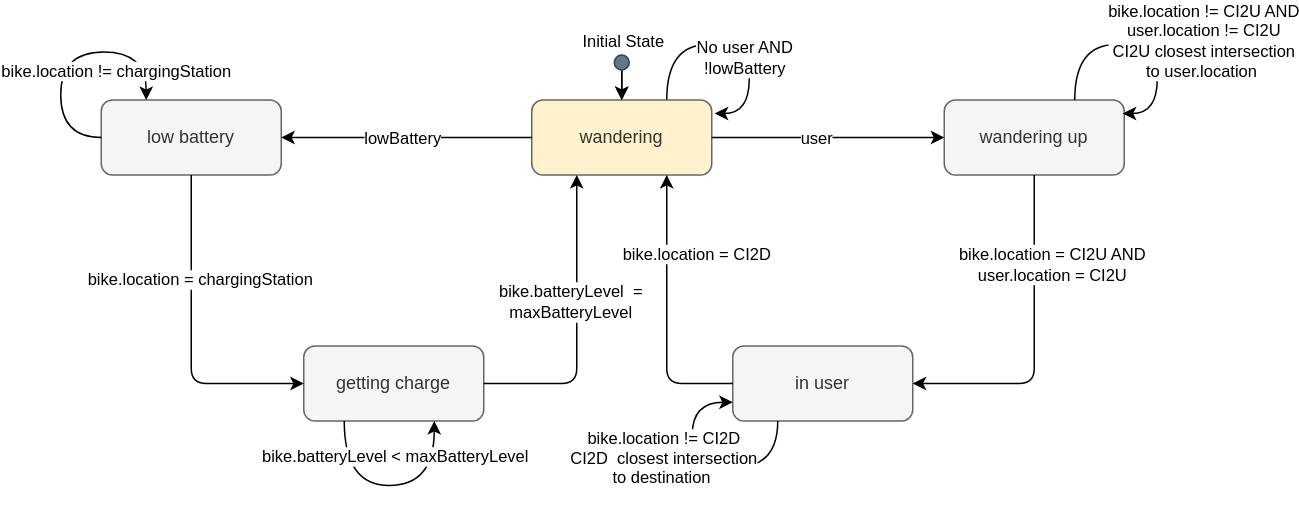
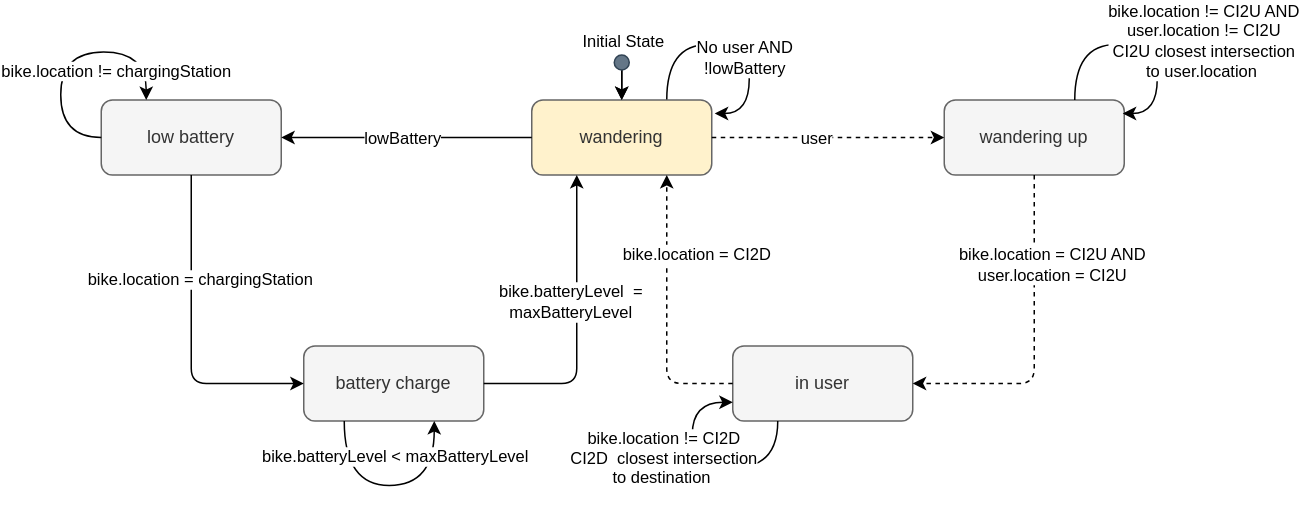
(882, 137) -> (882, 137)
(667, 349) -> (667, 349)
(394, 383) -> (394, 383)
(1023, 383) -> (1023, 383)
